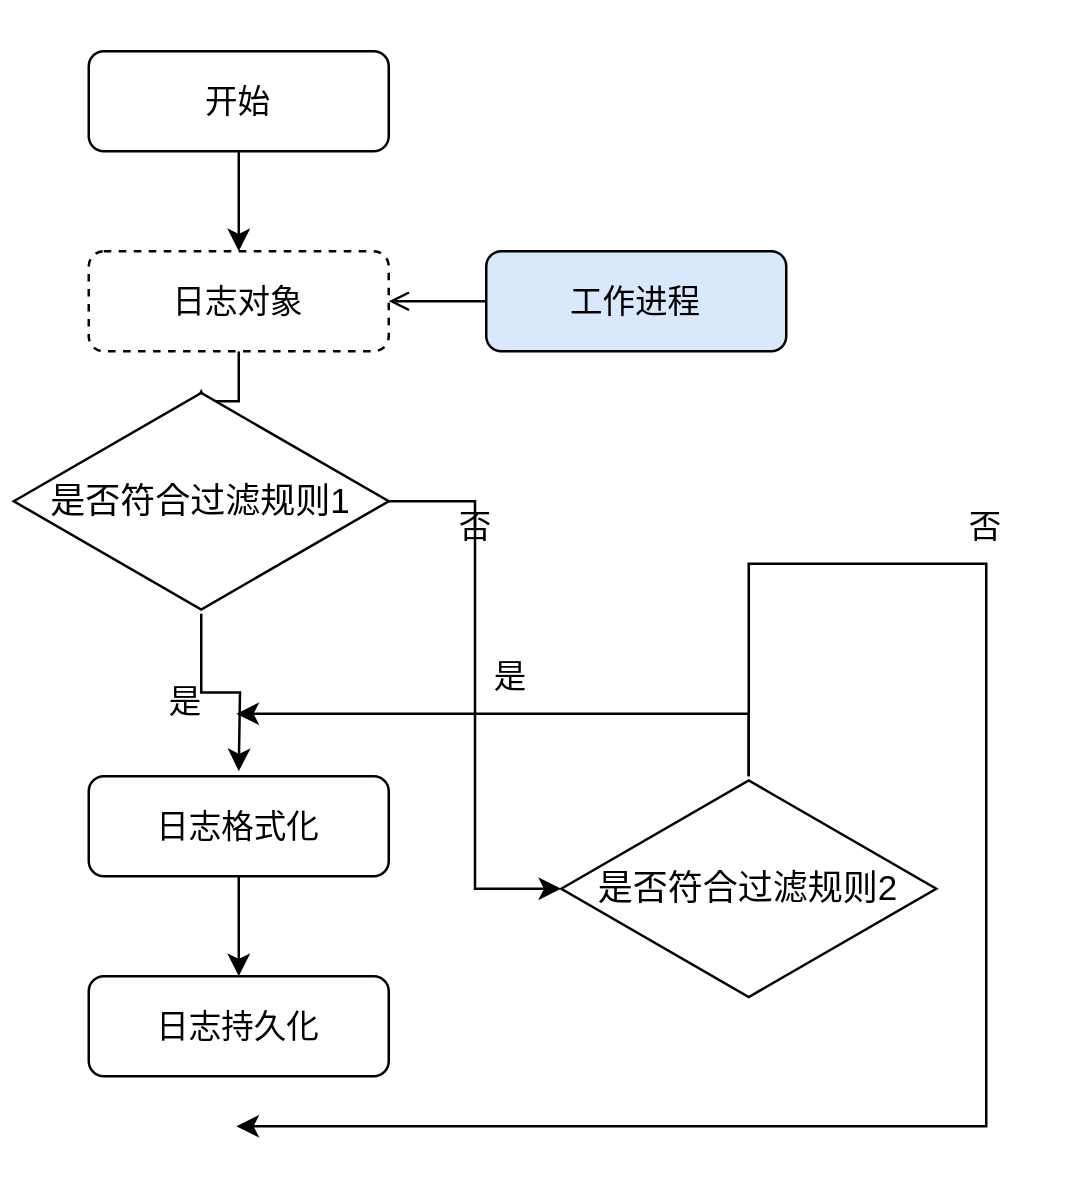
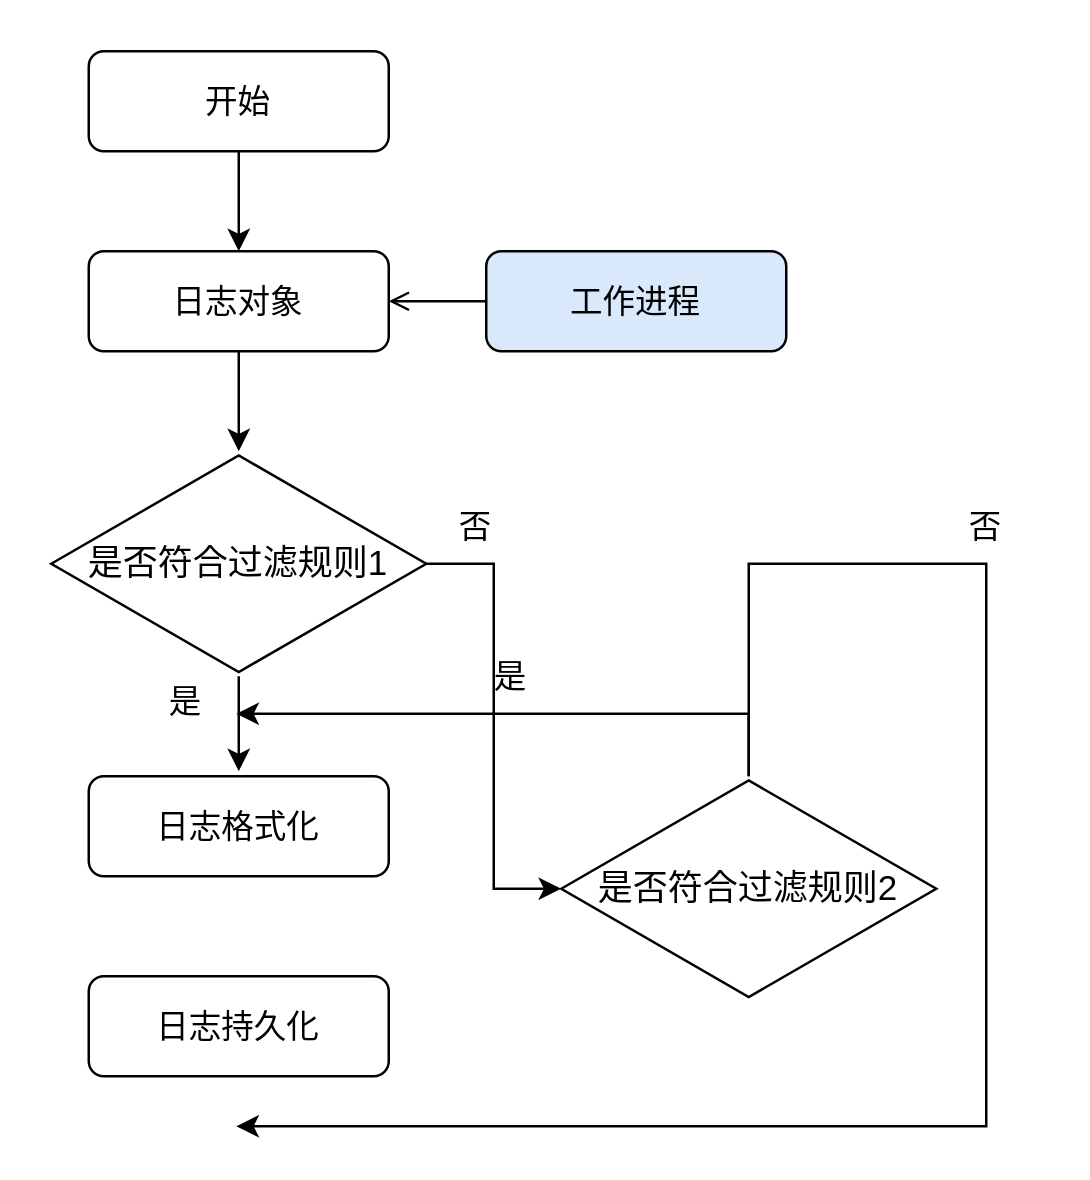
(239, 301) -> (239, 301)
(201, 501) -> (239, 564)
(239, 918) -> none
